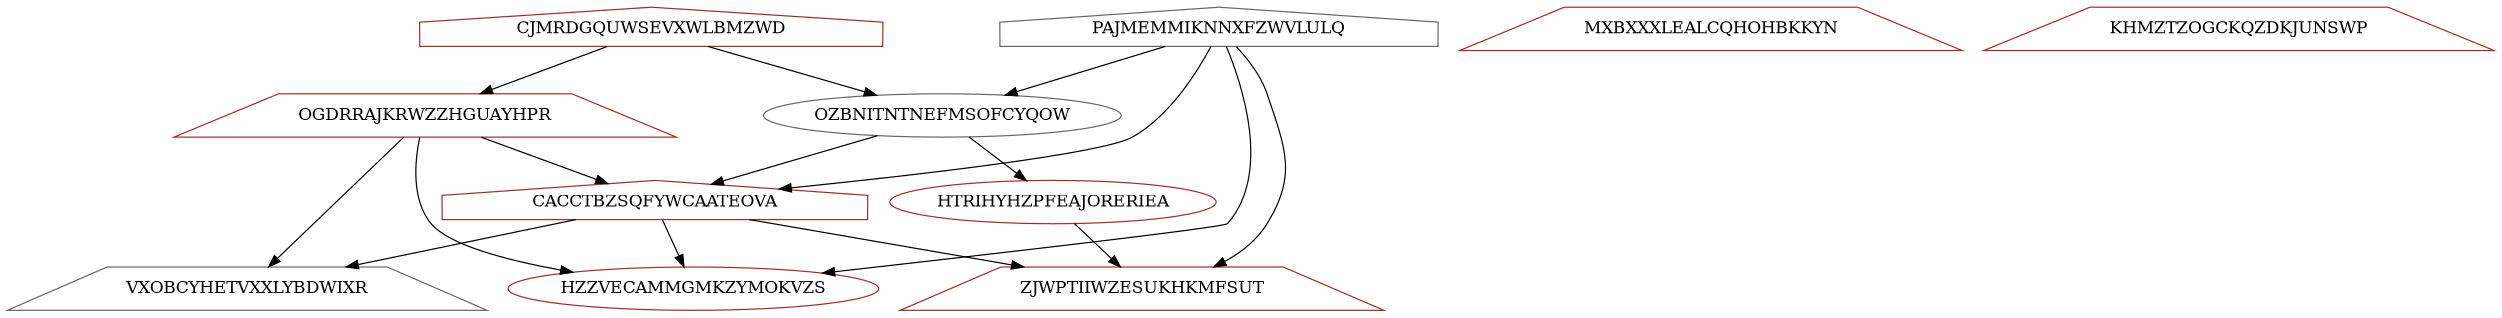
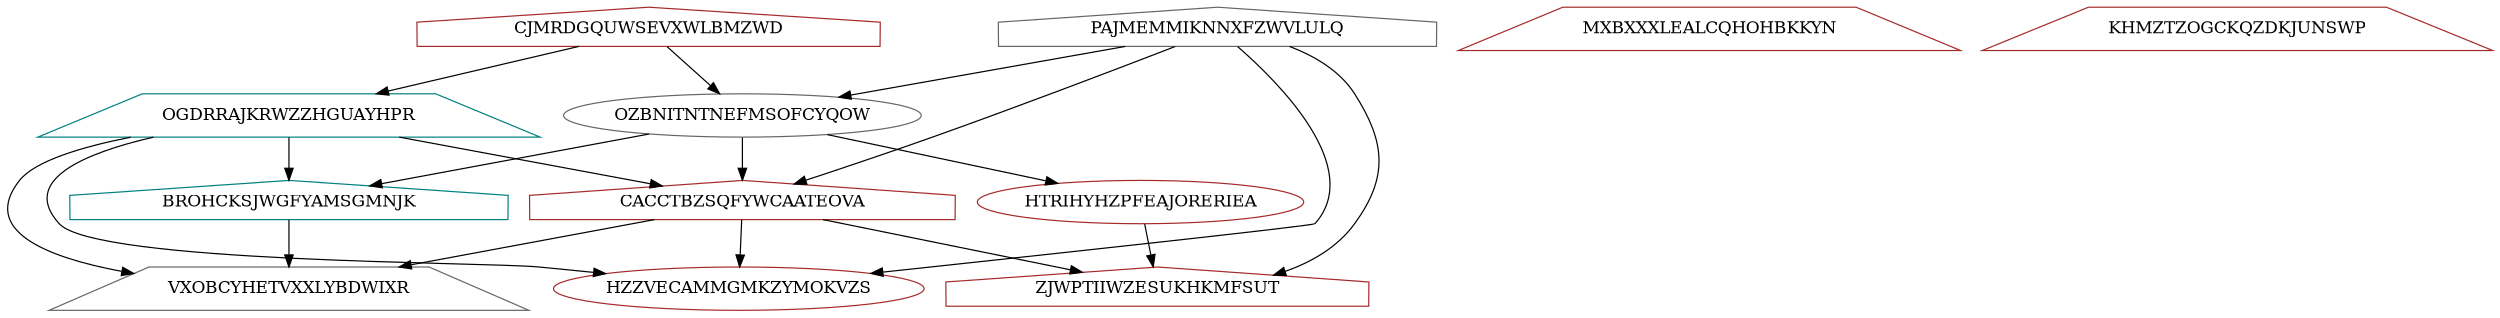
(425, 115) -> (289, 115)
none -> (289, 202)
(1142, 289) -> (1157, 289)
